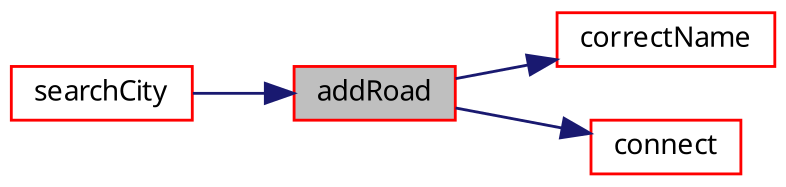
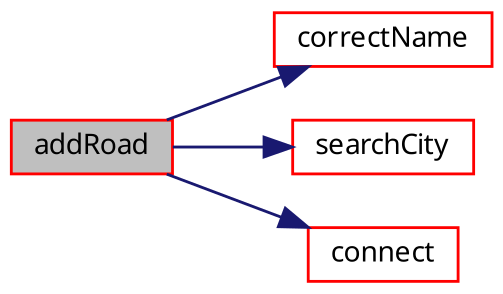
(229, 93) -> (218, 147)
